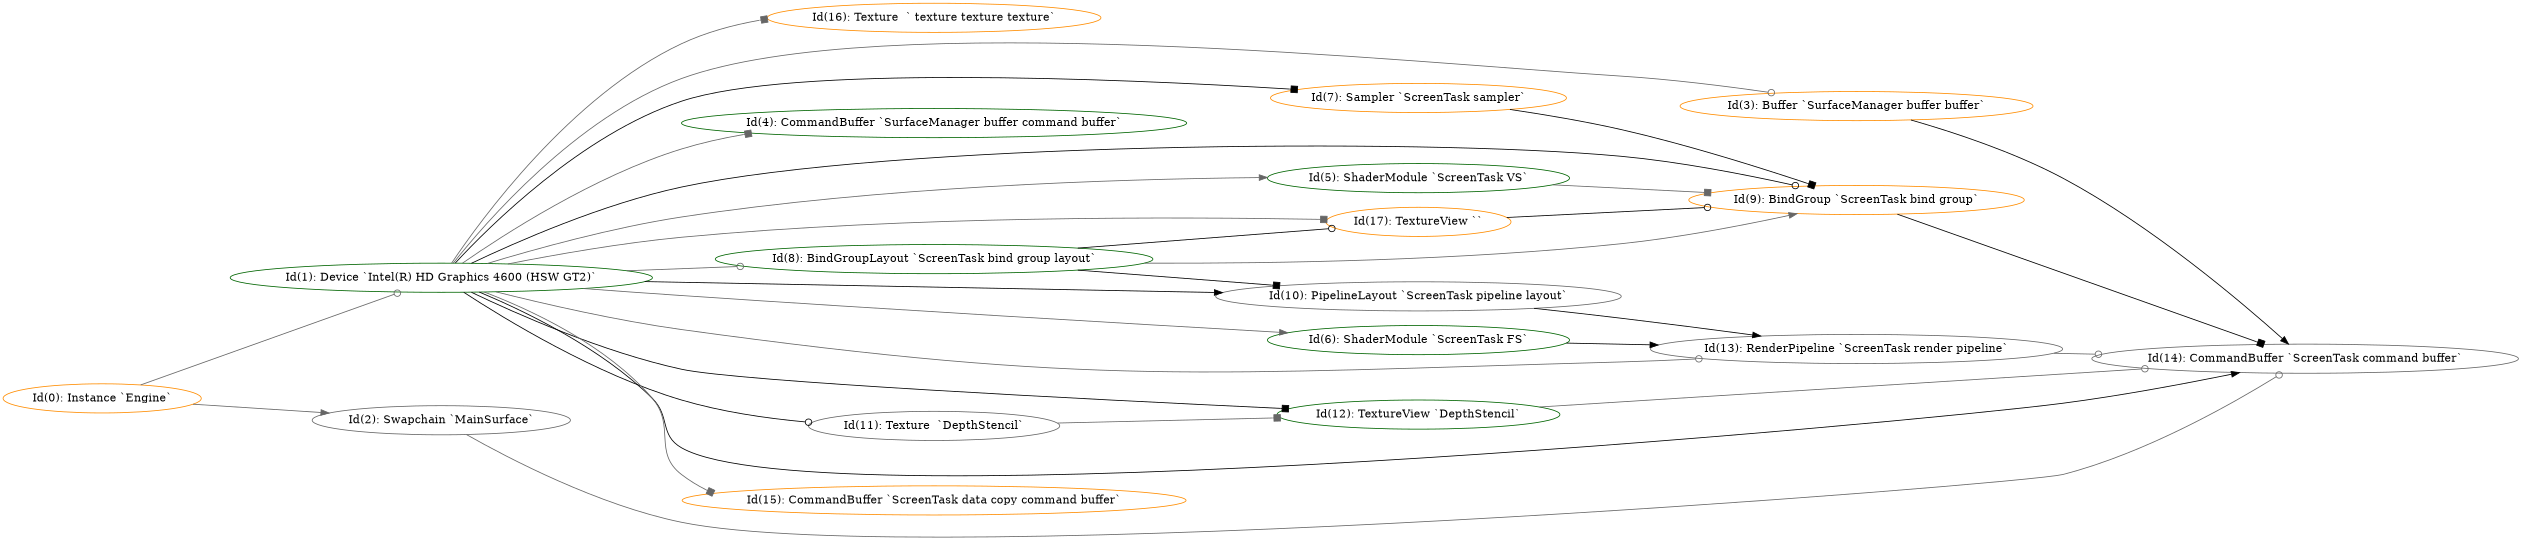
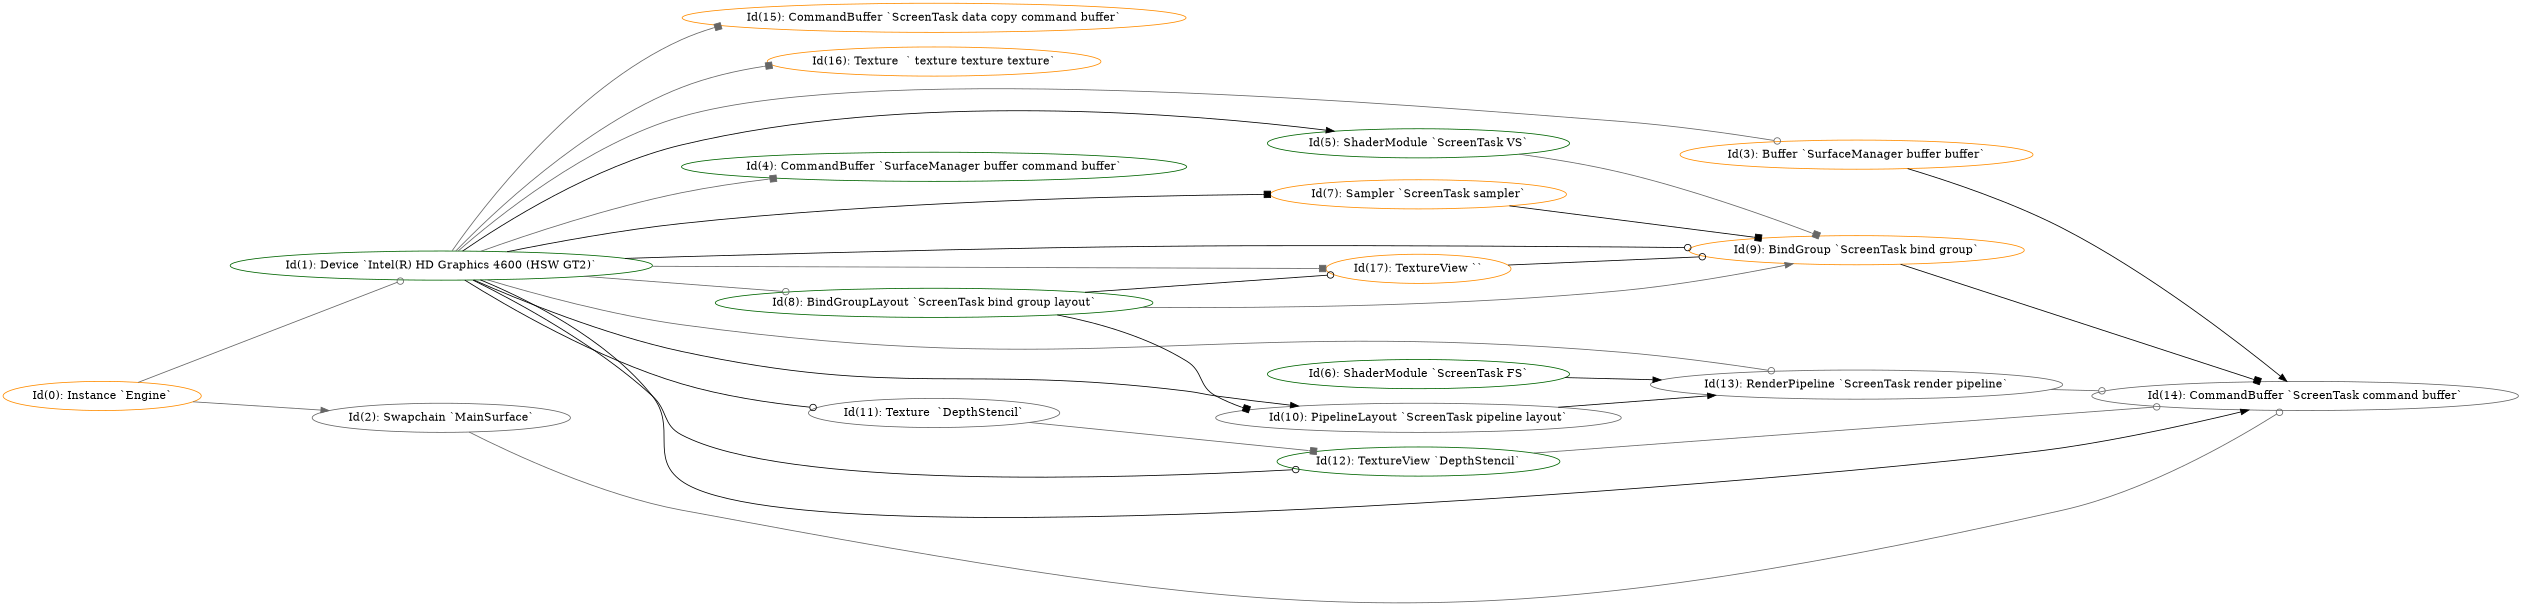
(870, 195) -> (881, 116)
(931, 312) -> none
(869, 386) -> (853, 470)
